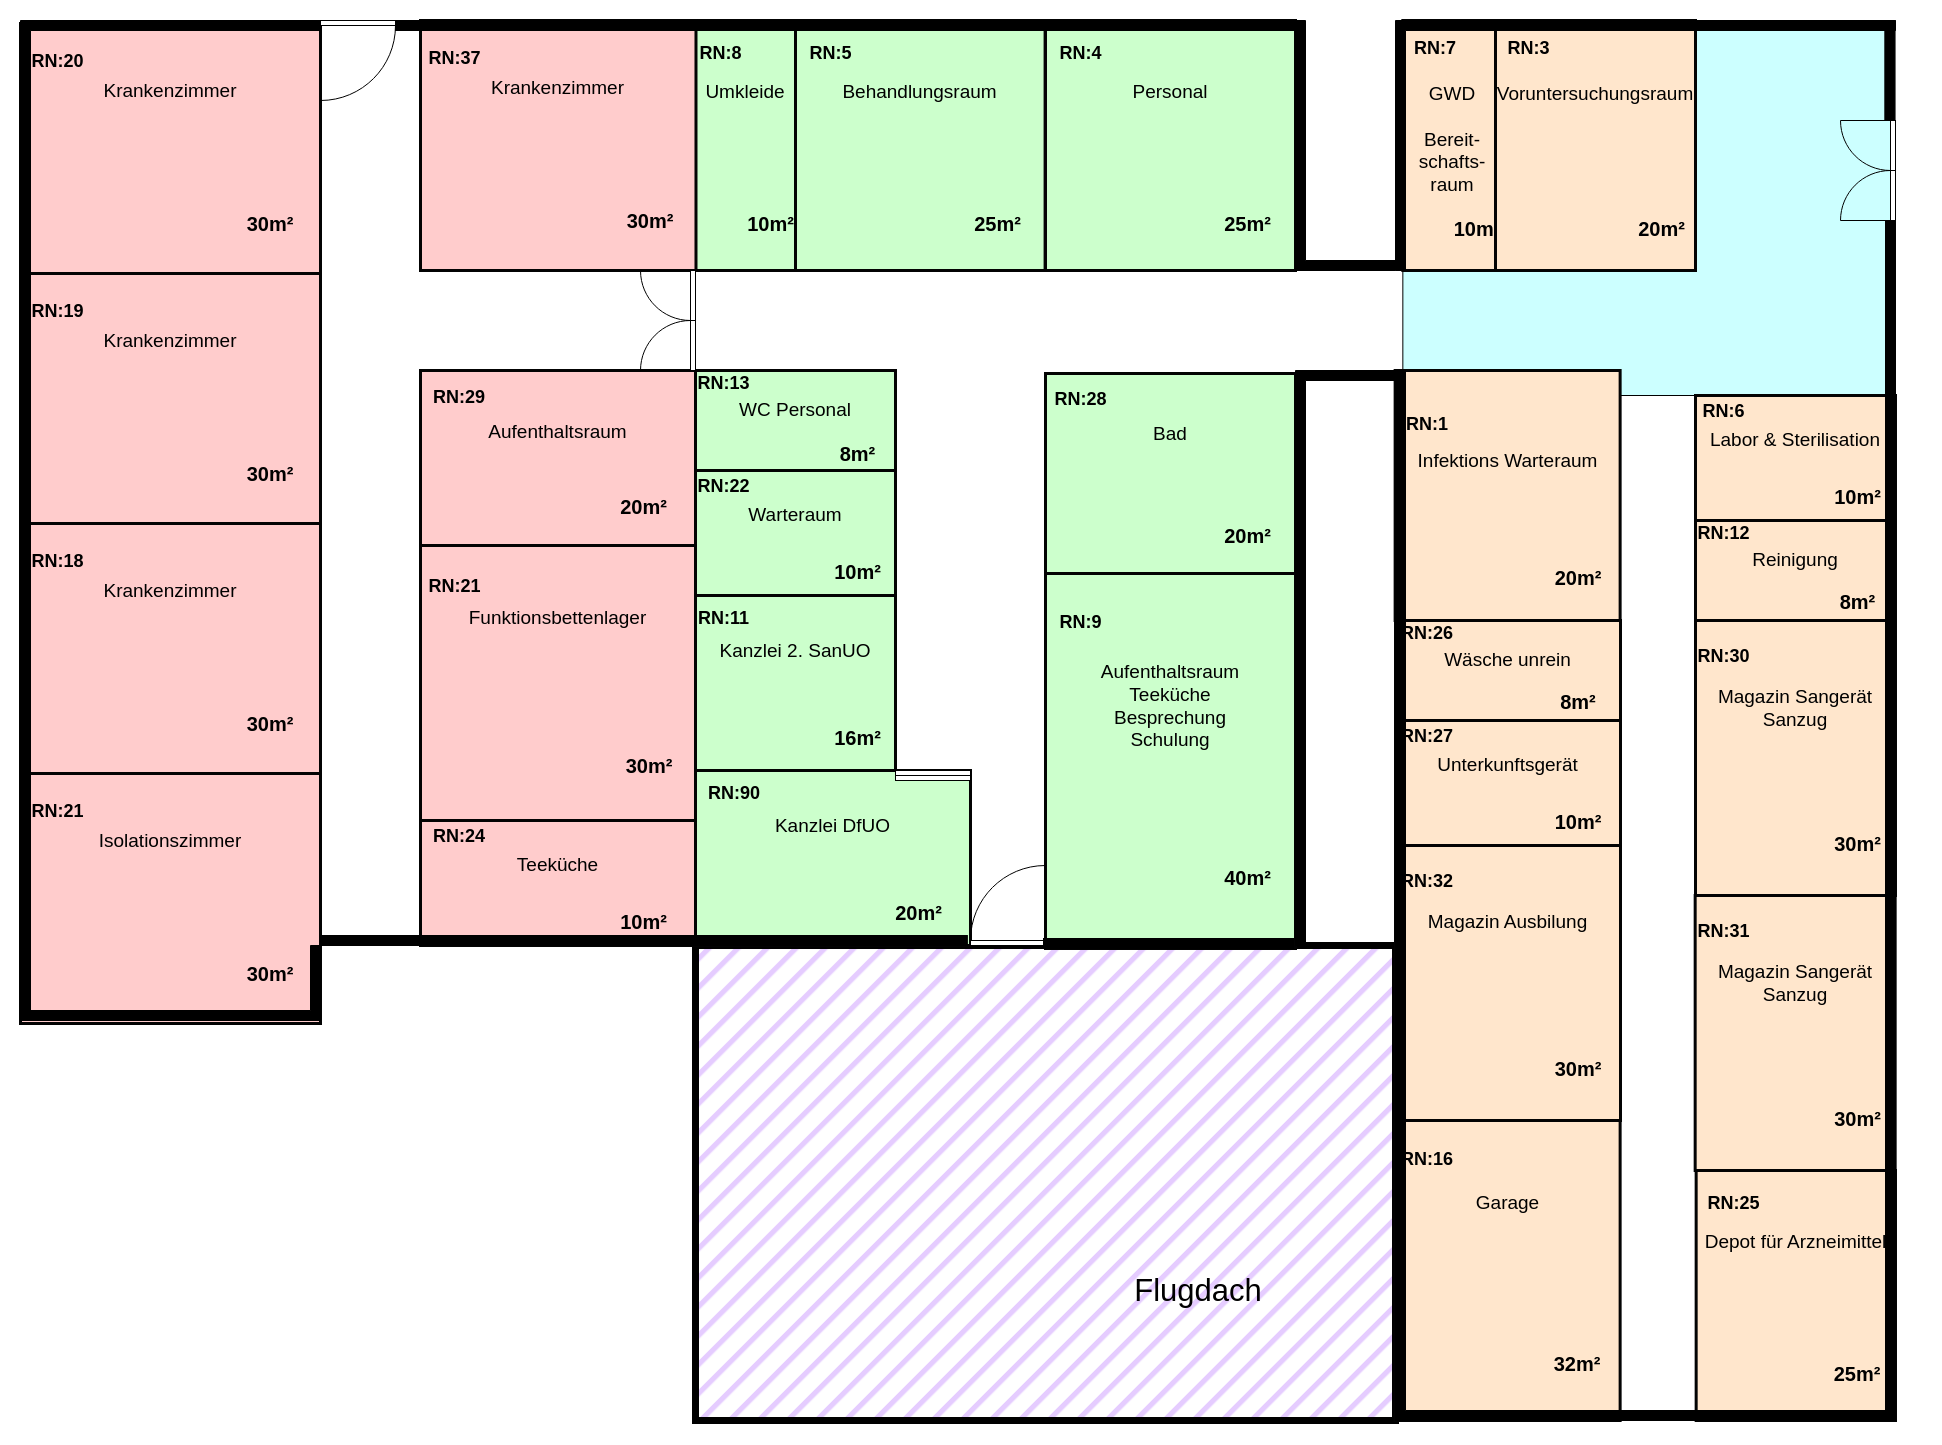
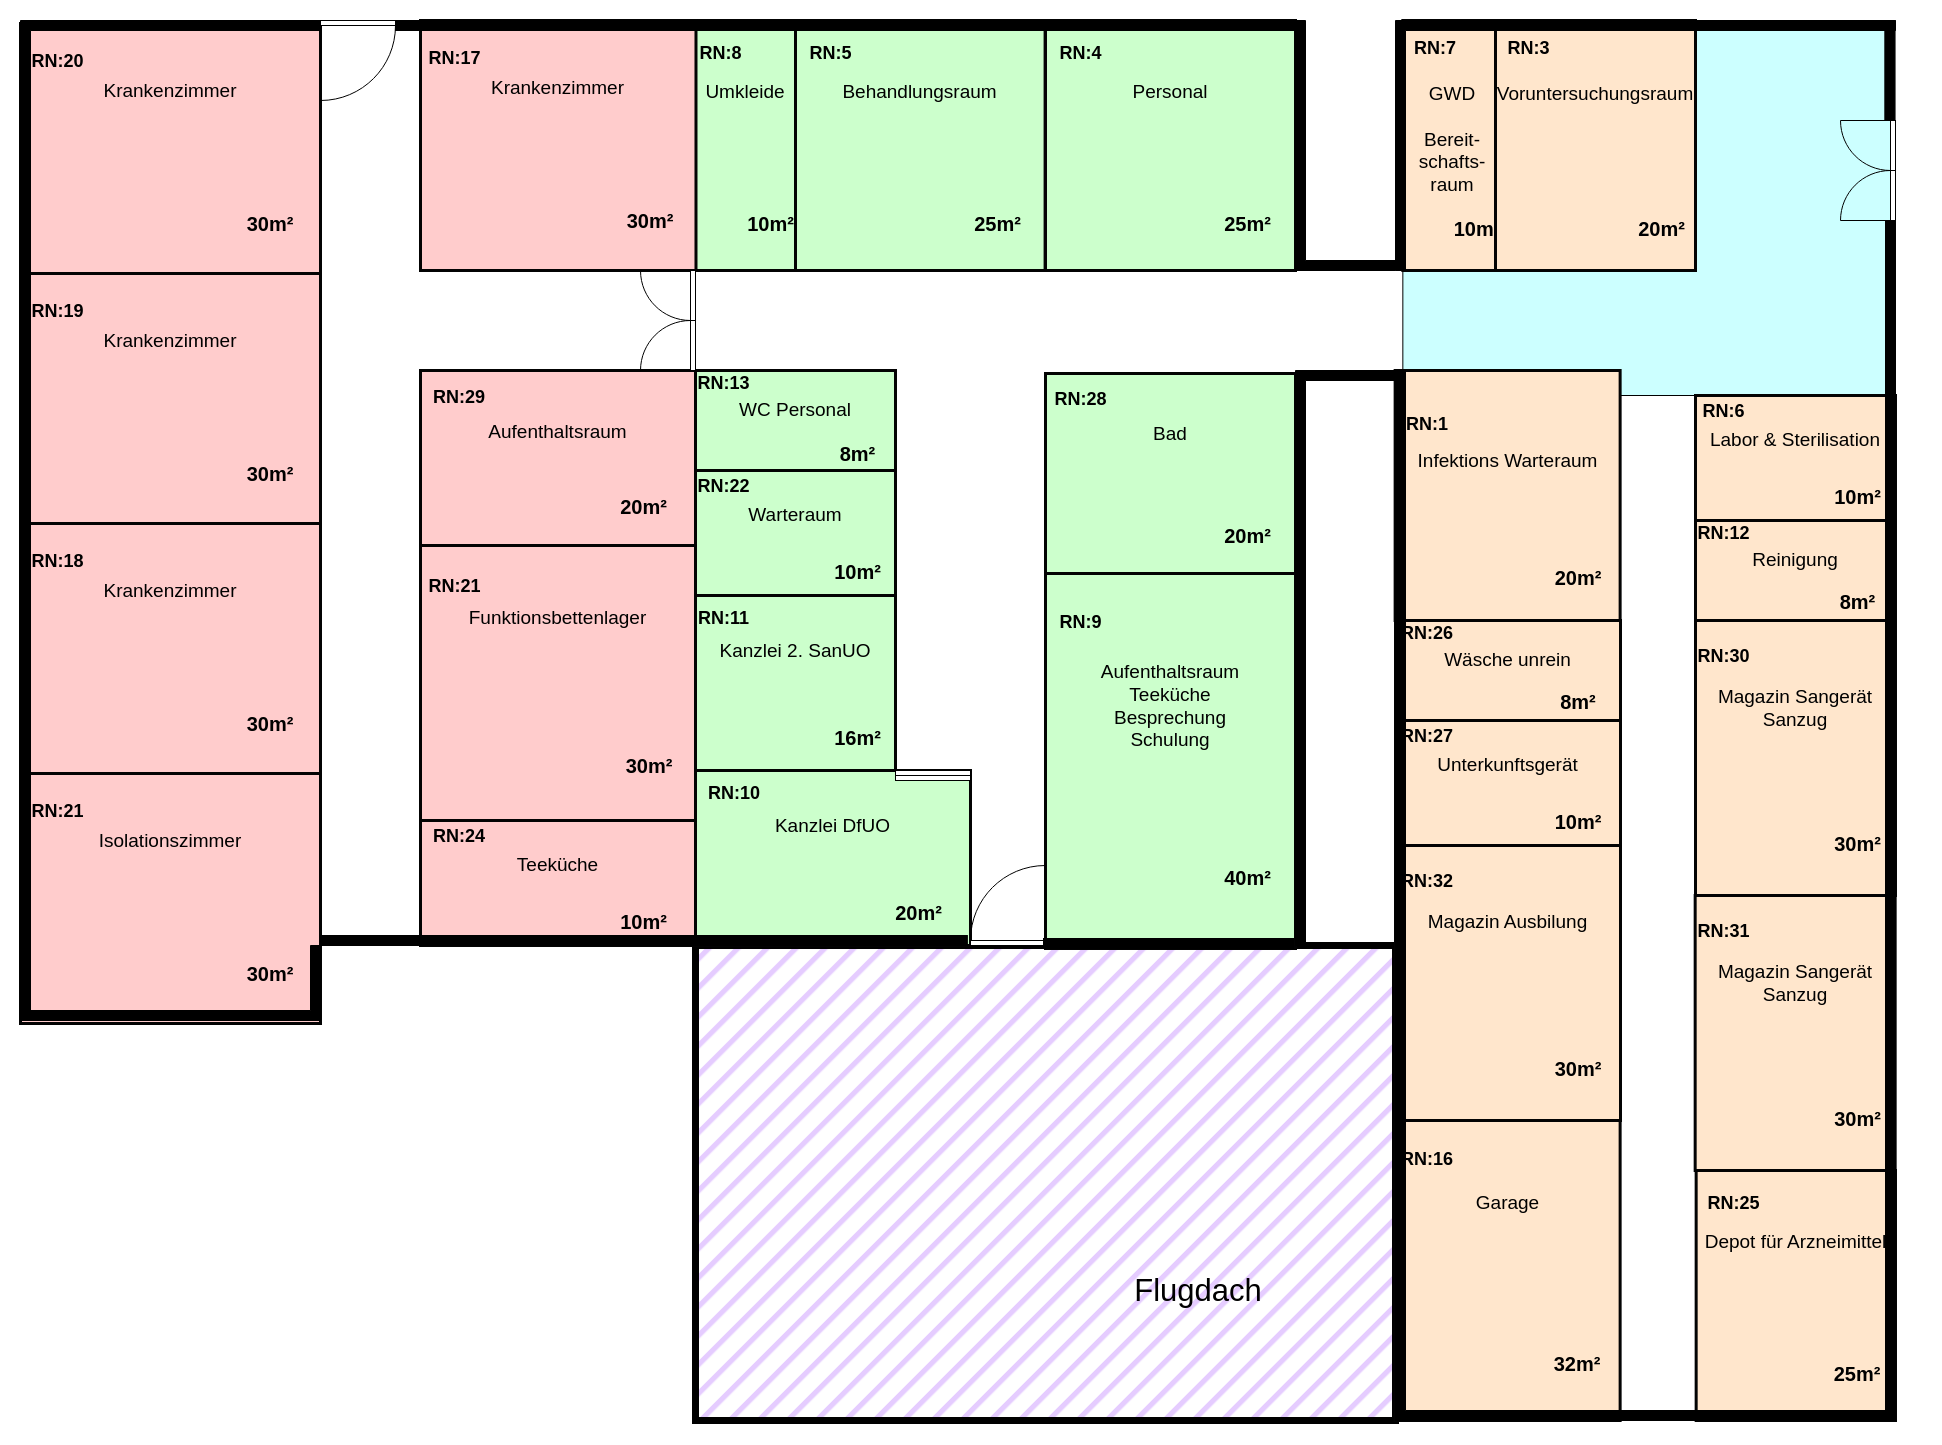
(455, 59) -> (455, 59)
(735, 794) -> (735, 794)
